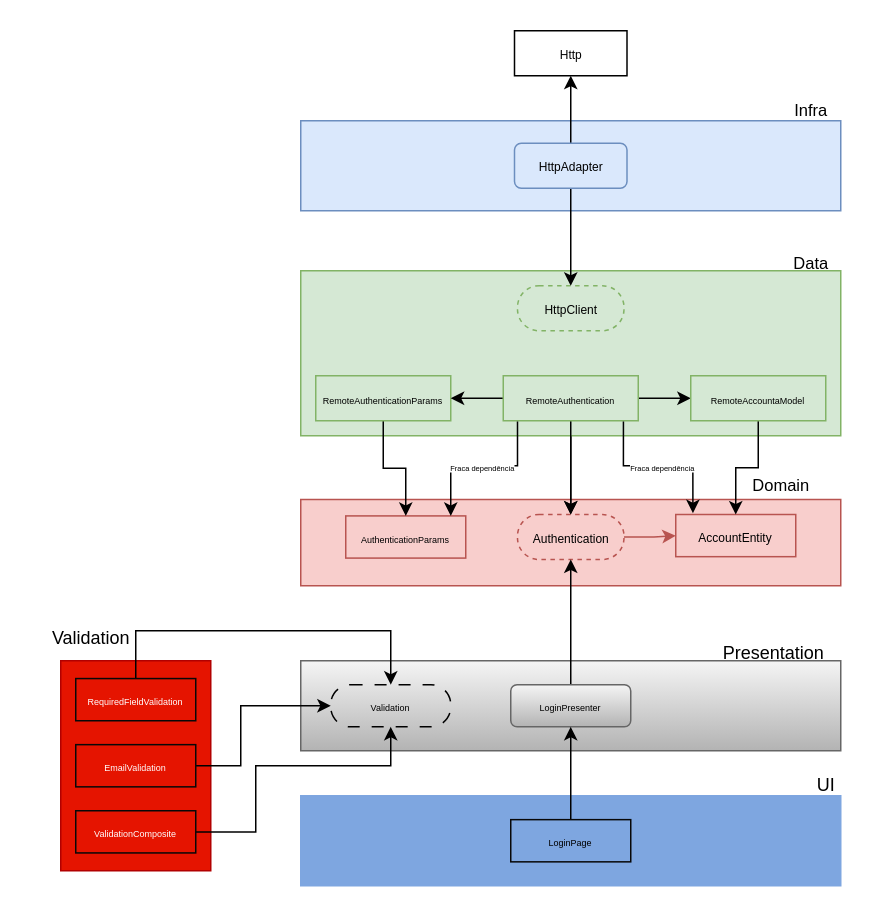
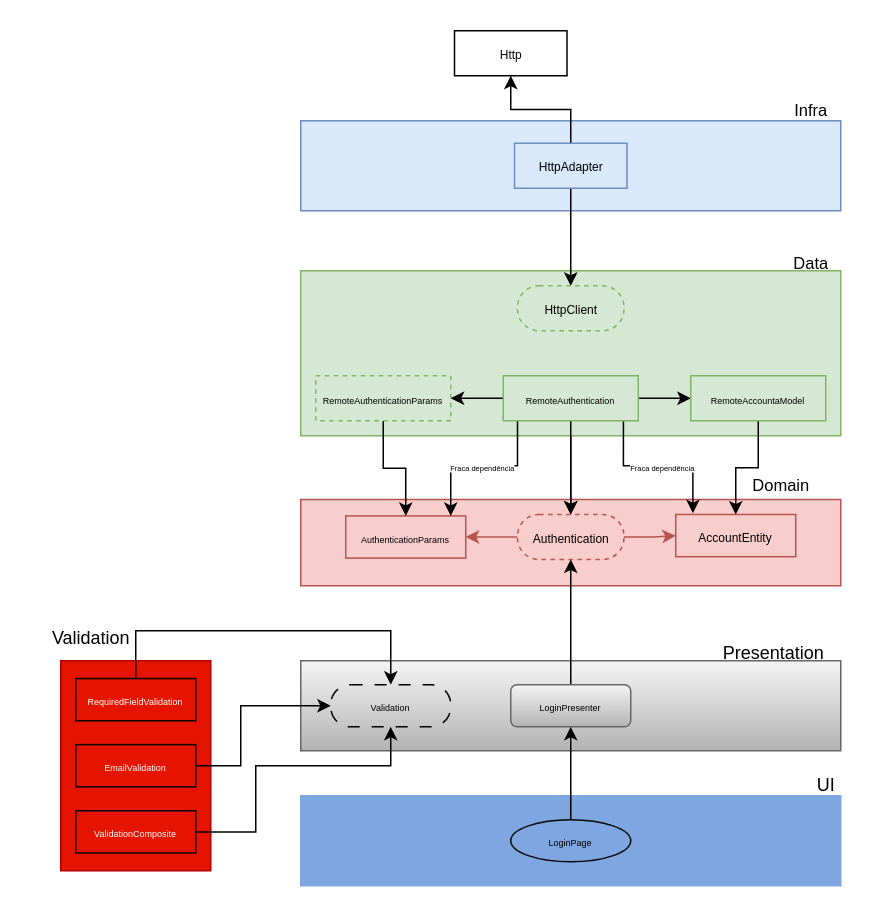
(571, 53) -> (511, 53)
(571, 166) -> (571, 166)
(383, 398) -> (383, 398)
none -> (497, 537)
(571, 841) -> (571, 841)
